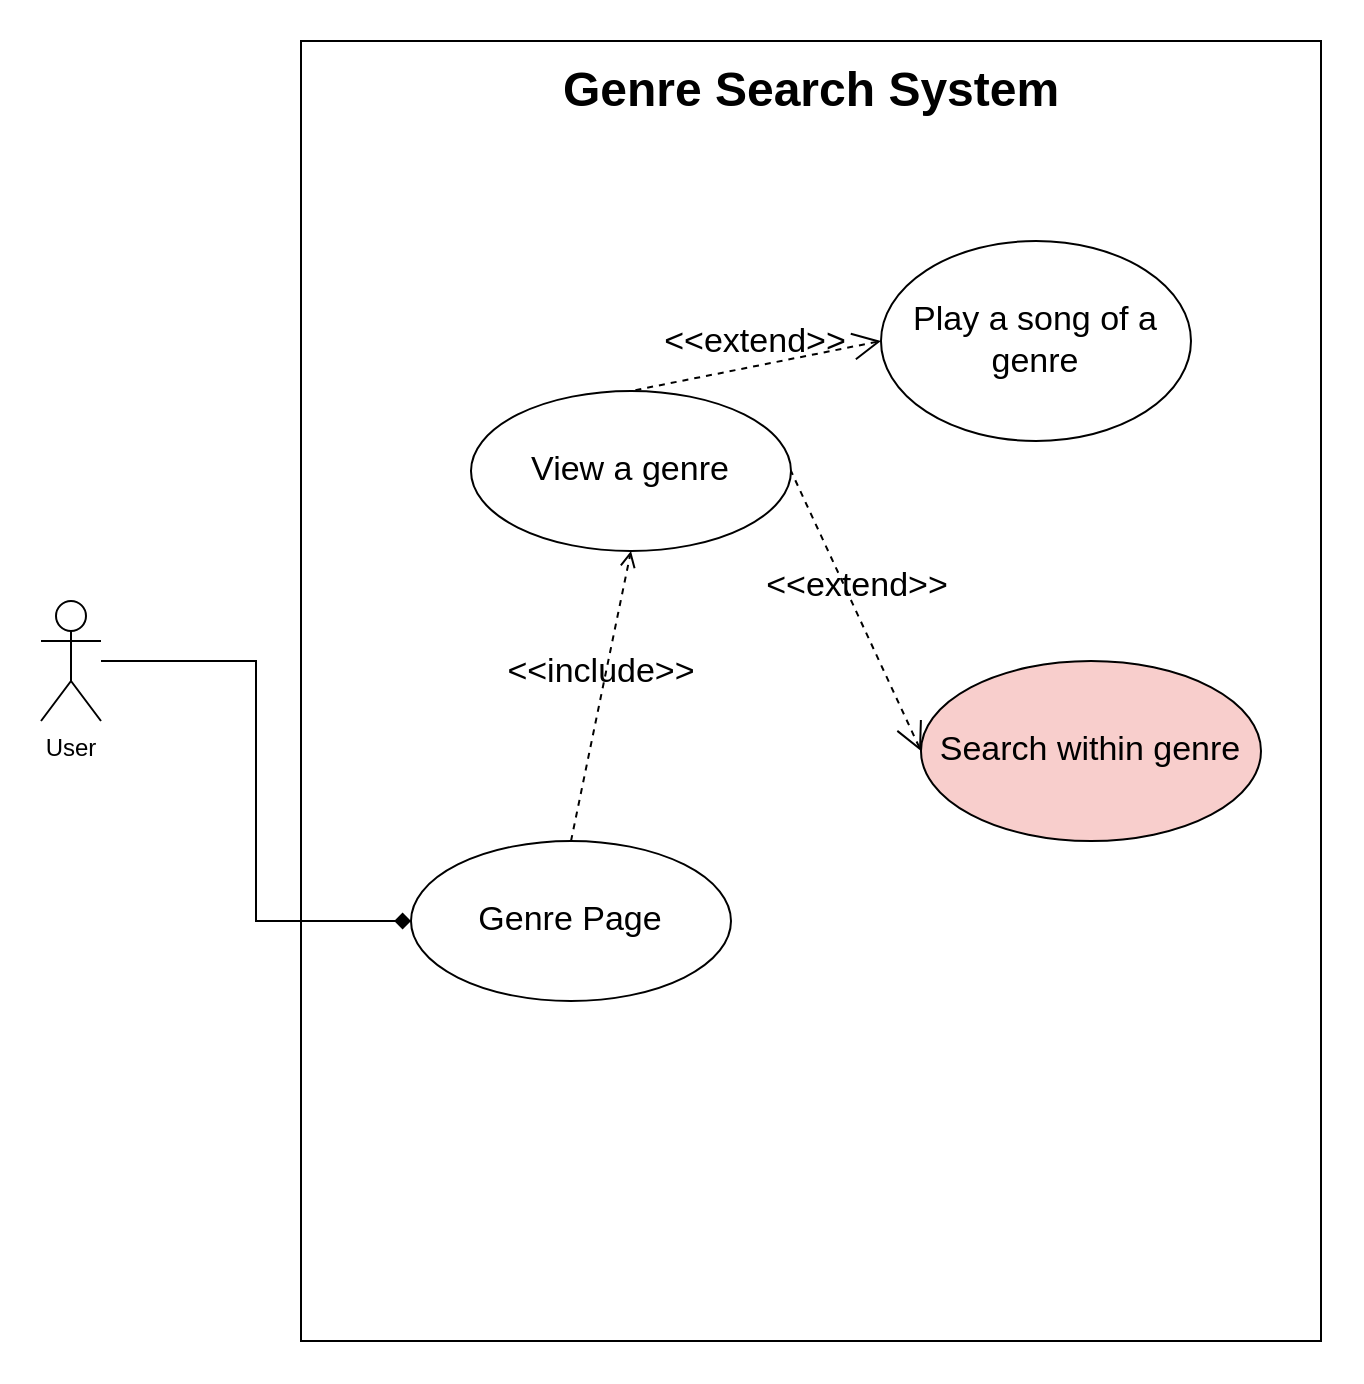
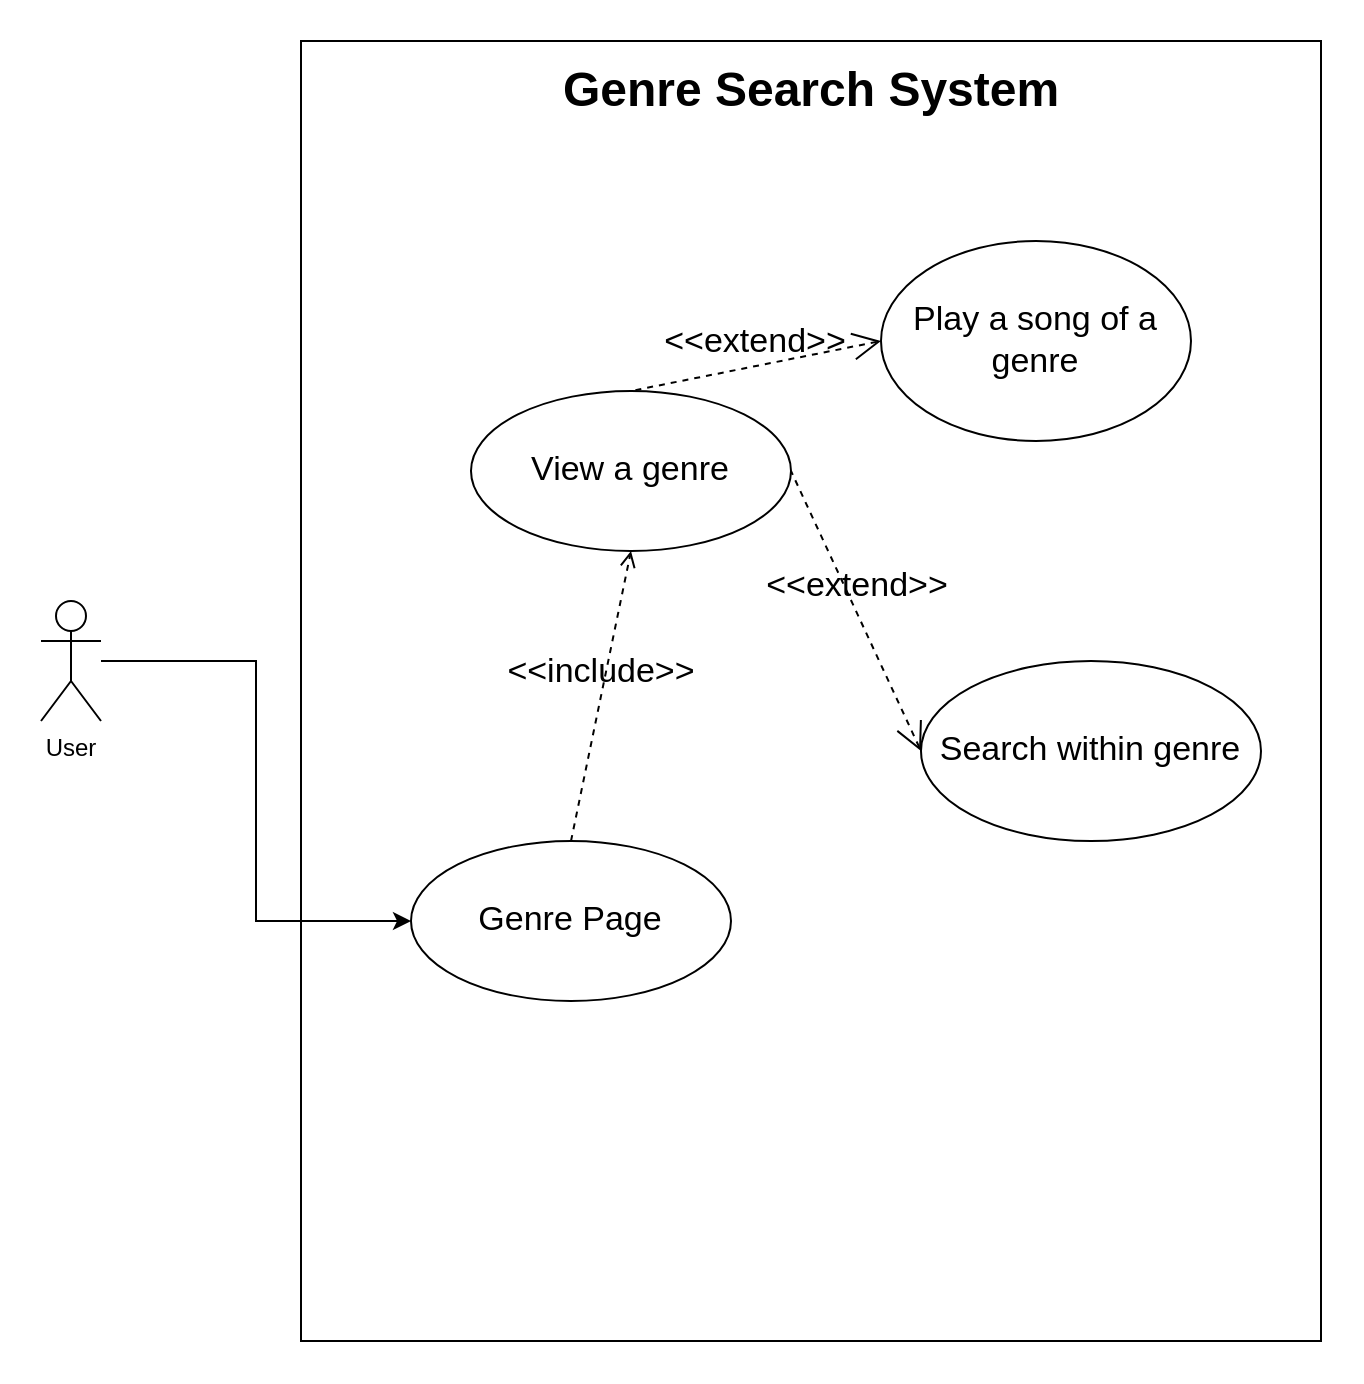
(1091, 751) -> (1091, 751)
(394, 921) -> (395, 921)
